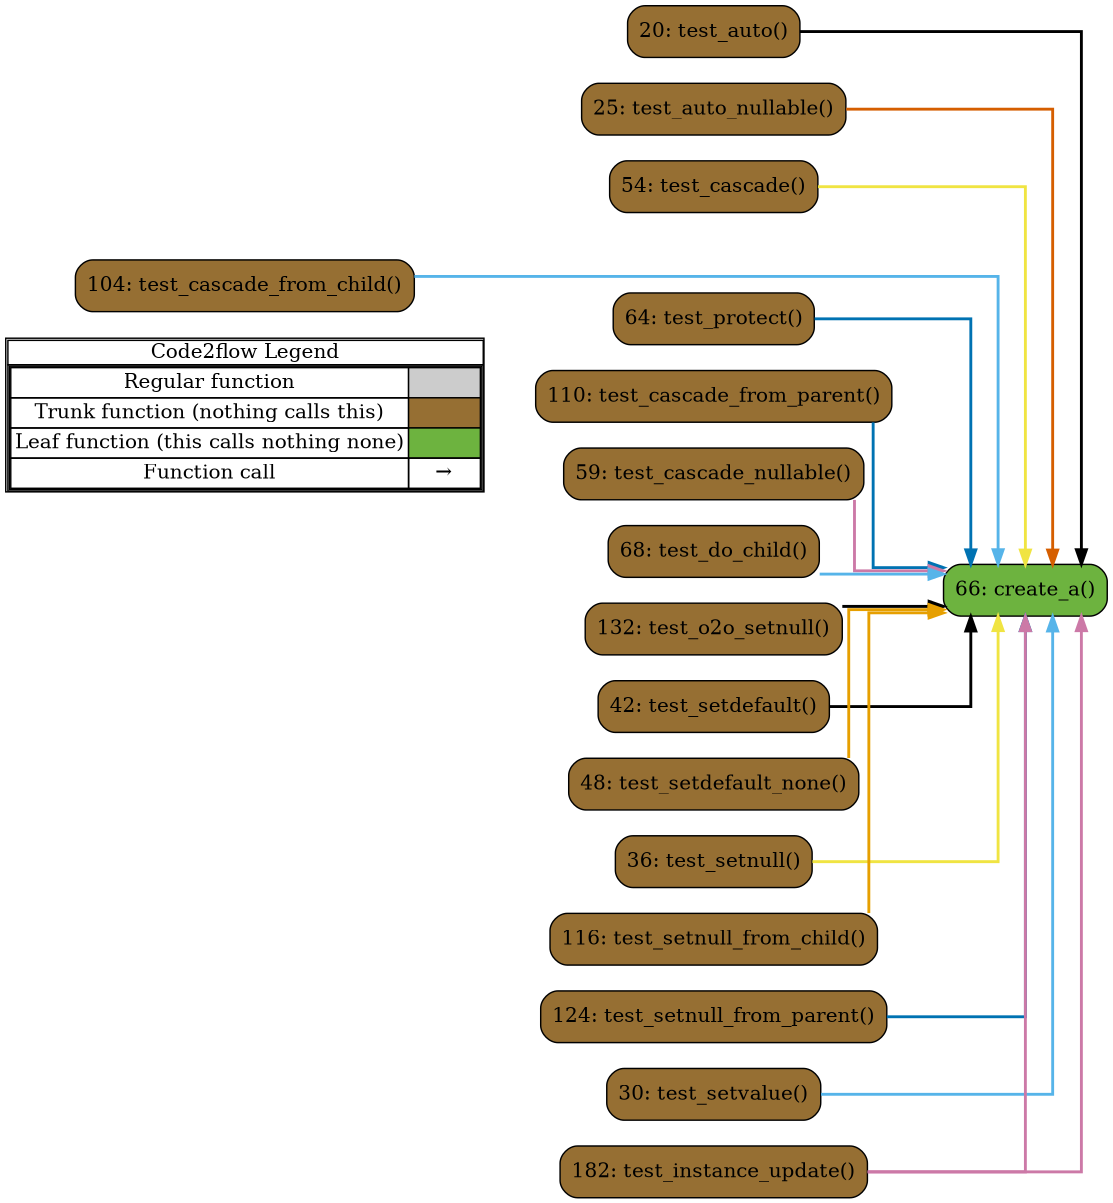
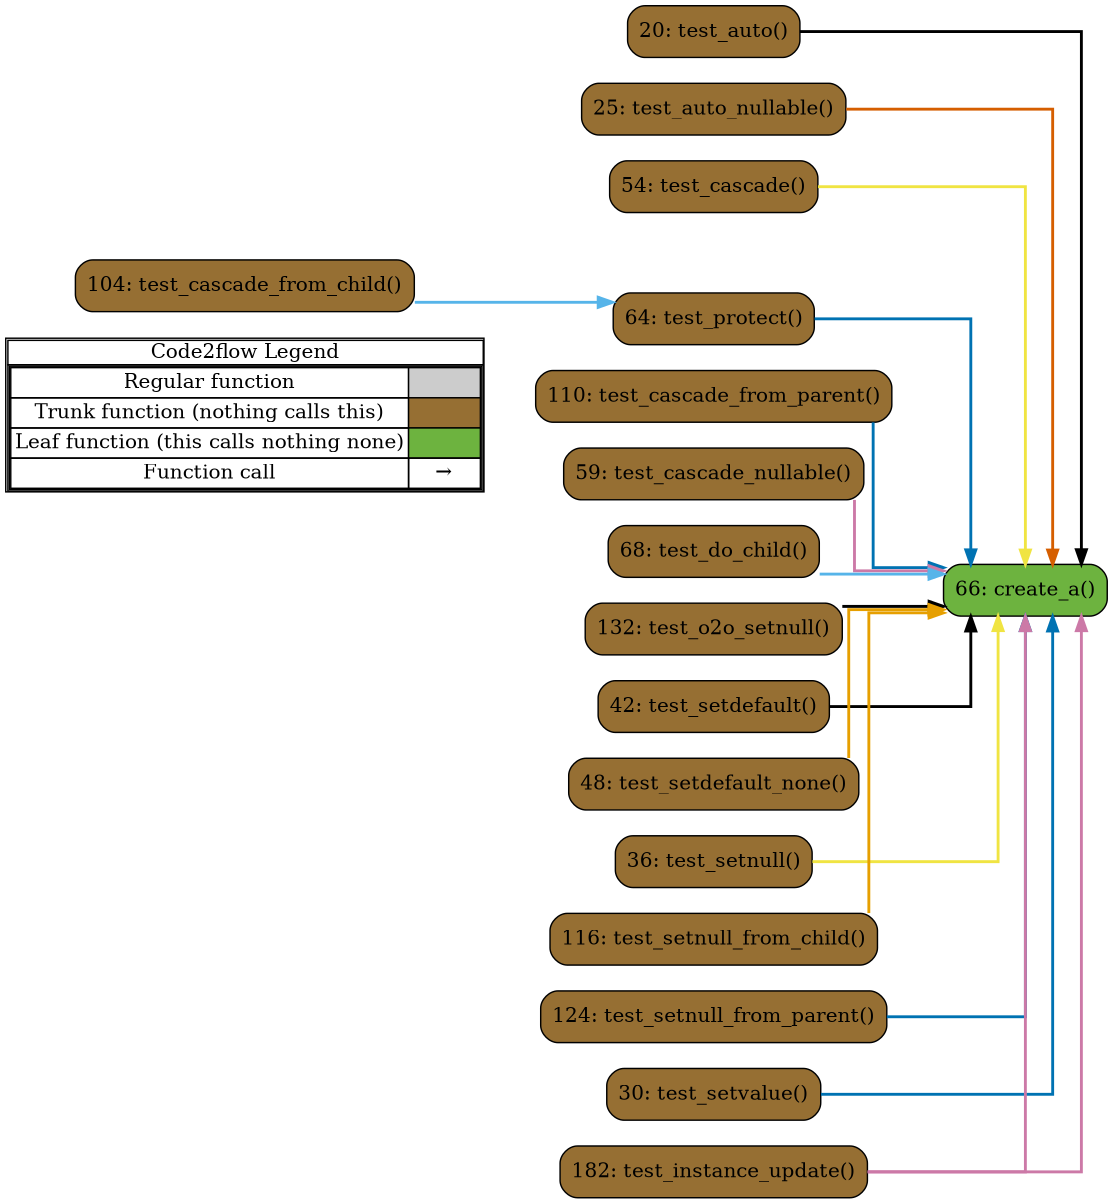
(843, 276) -> (506, 302)
(1053, 979) -> (1053, 979)
